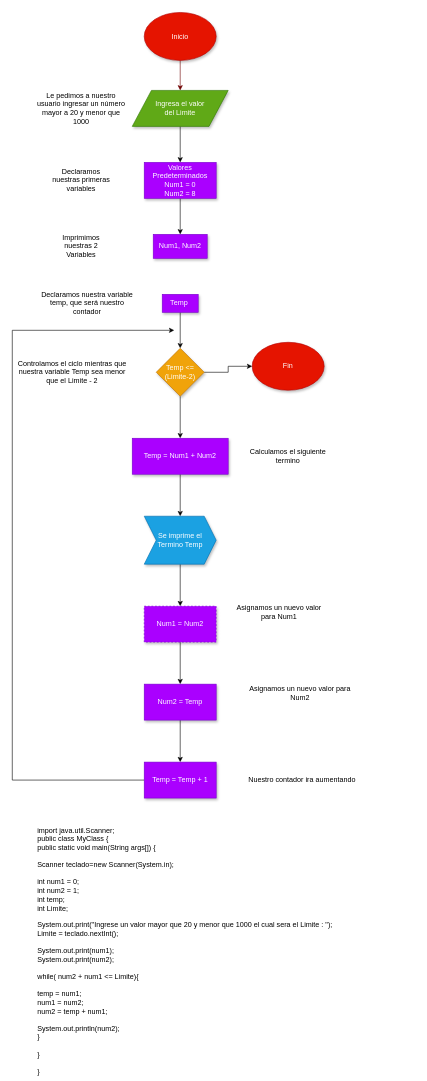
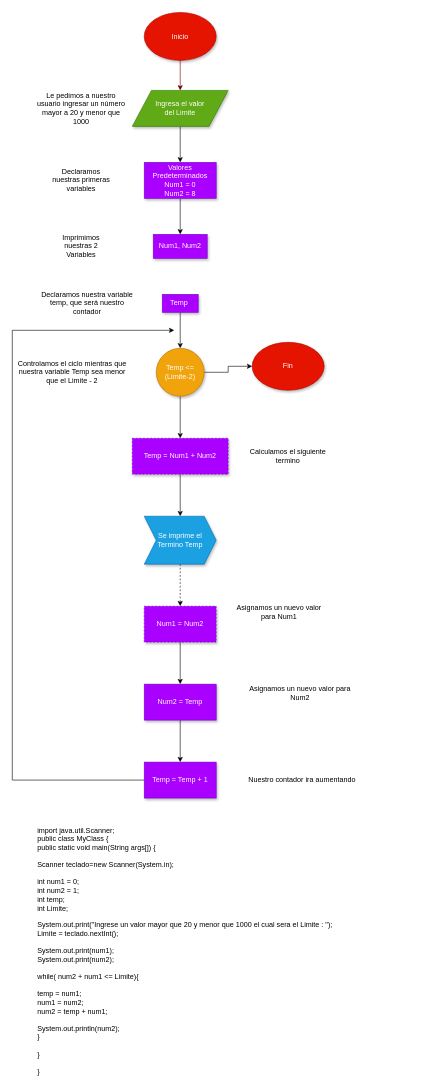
(180, 372) -> (180, 372)
(180, 456) -> (180, 456)
(180, 582) -> (180, 582)
